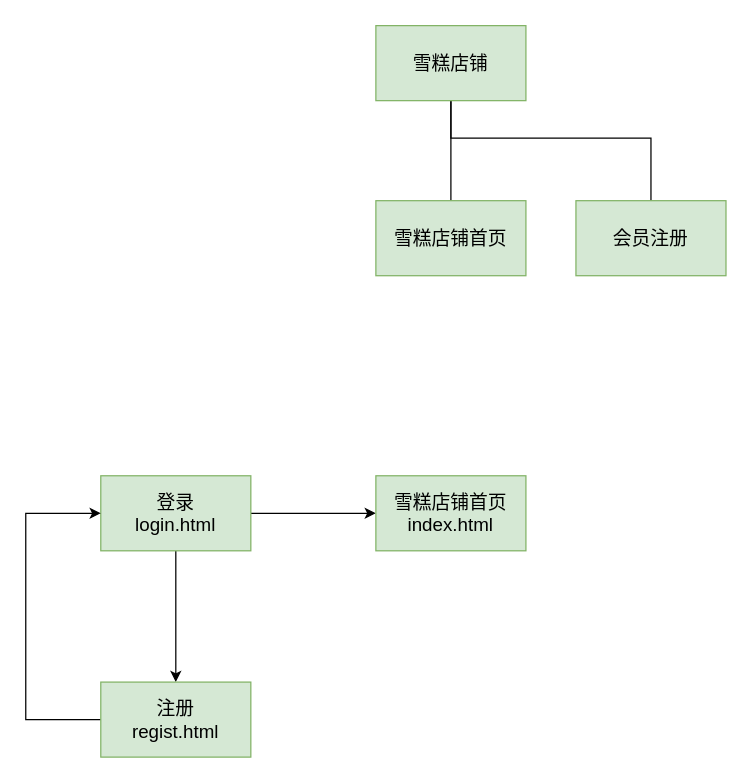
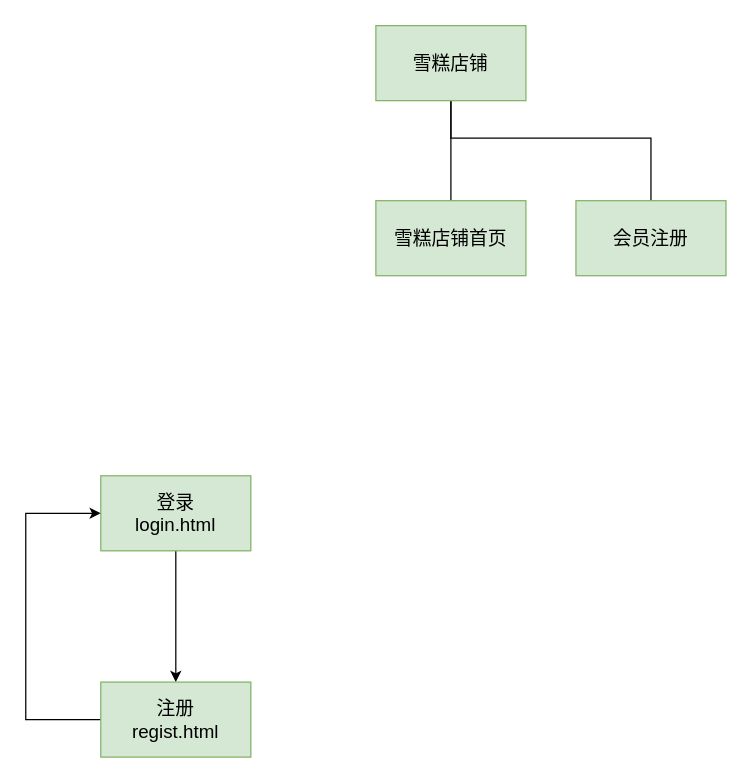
(309, 513) -> none
(451, 513) -> none
